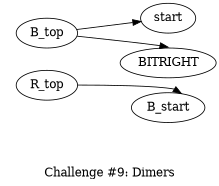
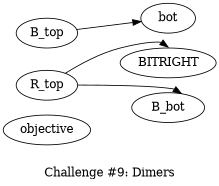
(168, 18) -> (168, 18)
(119, 41) -> (111, 51)
(168, 108) -> (168, 108)
none -> (47, 130)
